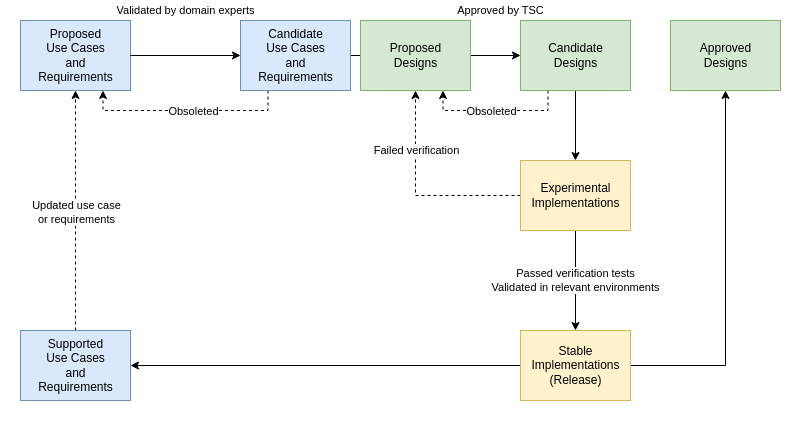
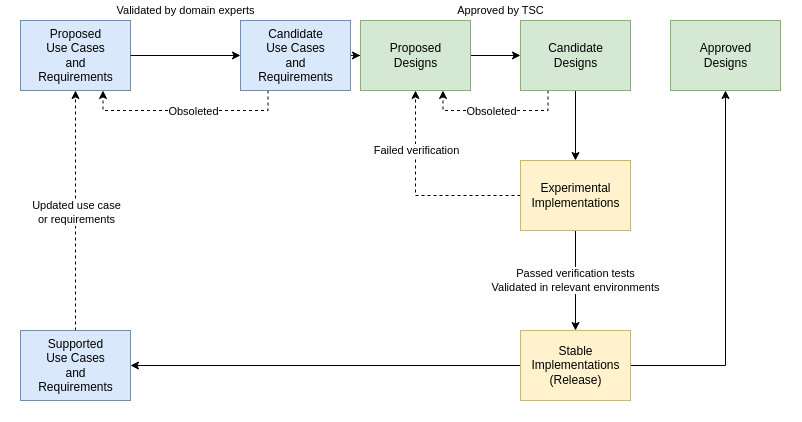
(354, 56) -> (352, 56)
